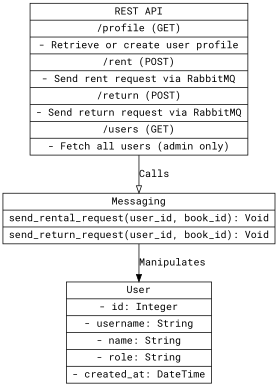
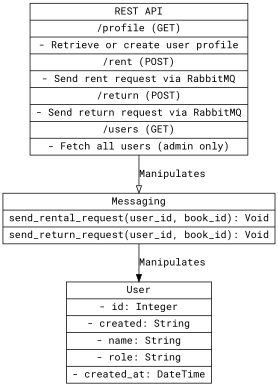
(154, 174) -> (172, 174)
(139, 324) -> (139, 324)
